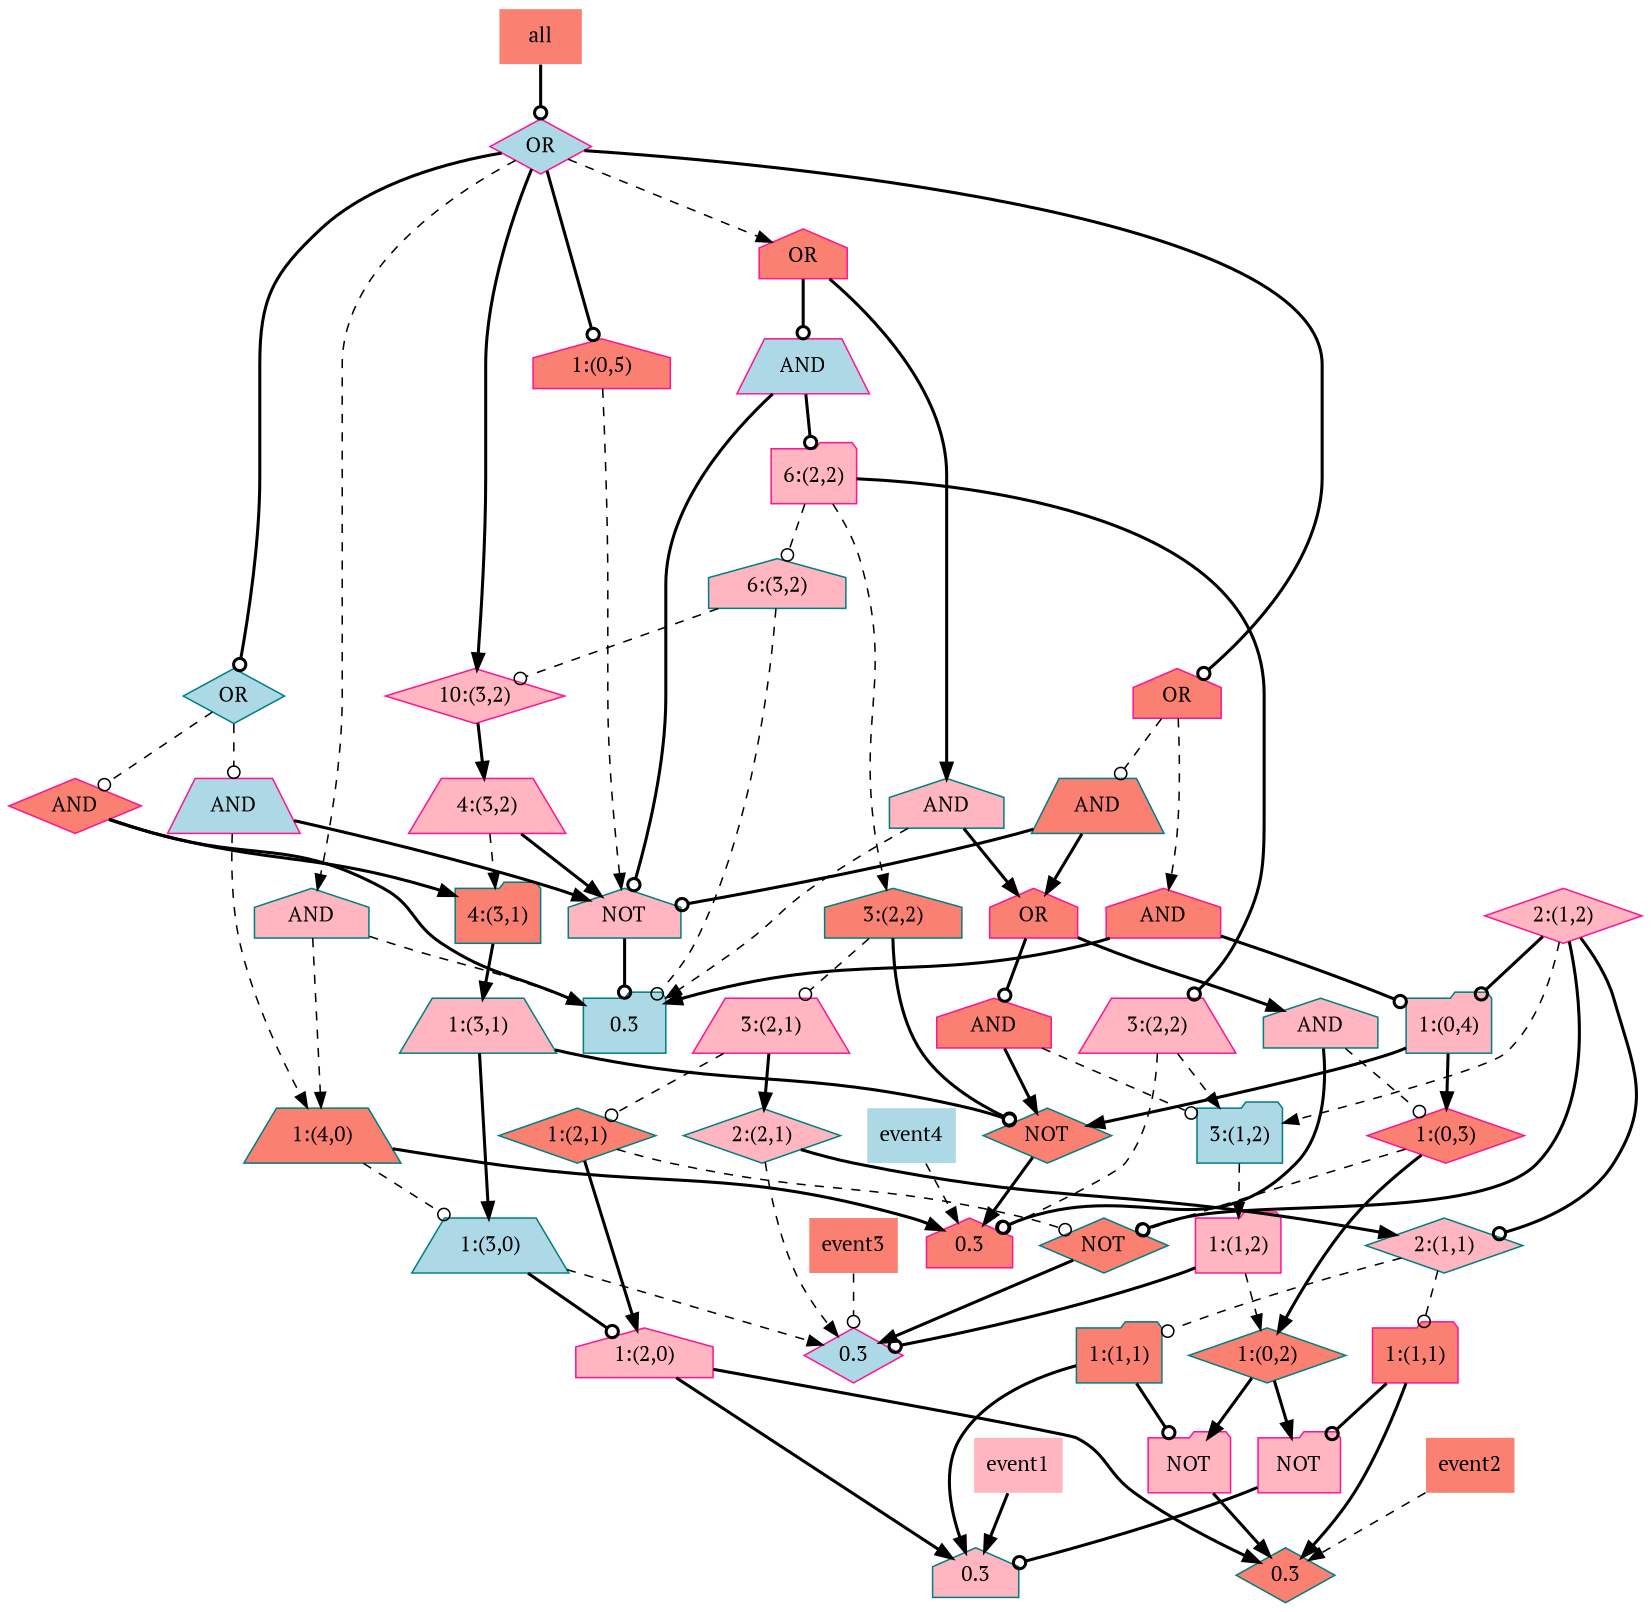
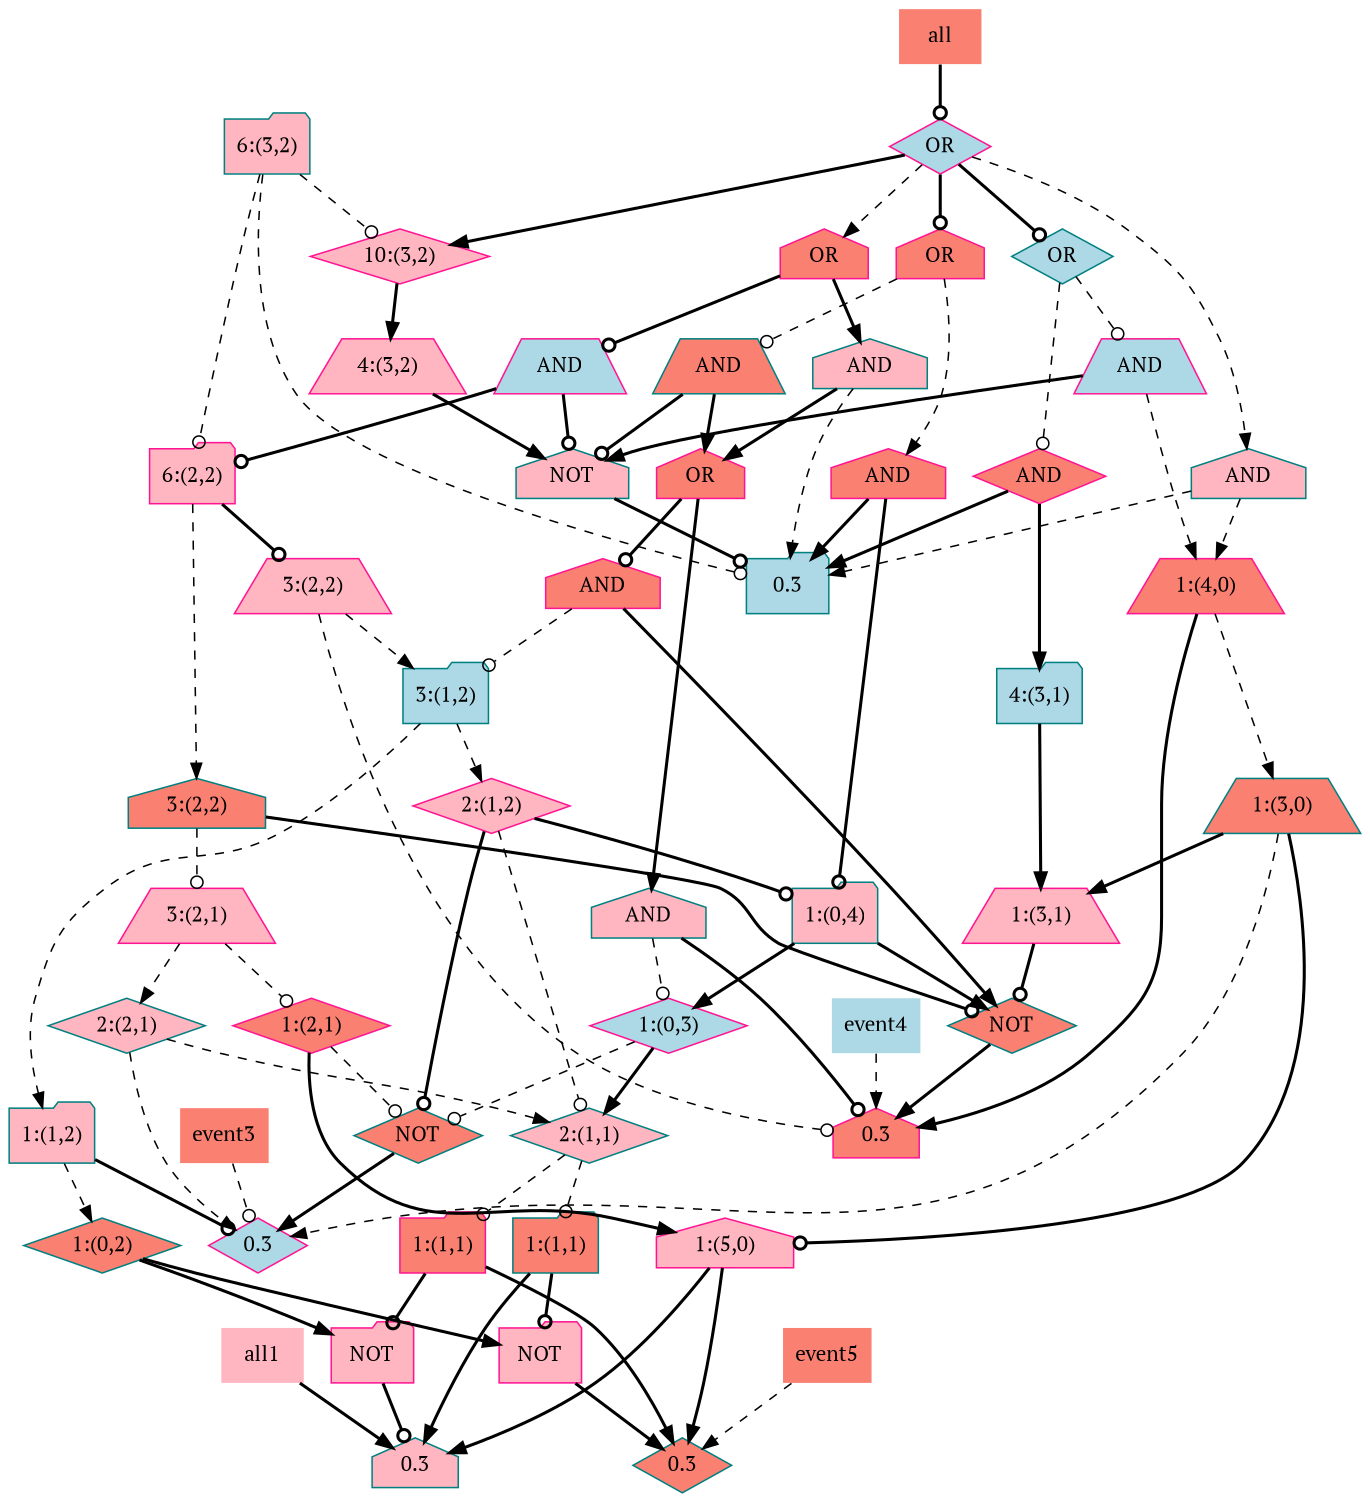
(602, 366) -> none
(797, 527) -> (228, 305)
(777, 586) -> (267, 147)
(492, 853) -> none
(498, 916) -> (1039, 696)
(478, 1026) -> (1041, 916)
(768, 1070) -> (164, 967)
(1463, 1071) -> (466, 746)
(1635, 1112) -> (539, 965)
(484, 1128) -> (1172, 856)
(322, 1136) -> (1206, 586)
(577, 1136) -> (311, 1026)
(1446, 1136) -> (669, 1026)
(401, 1187) -> (1241, 689)
(1046, 1192) -> (350, 1079)
(1338, 1237) -> (635, 1073)
(490, 1246) -> (1282, 806)
(1238, 1246) -> (52, 1136)
(644, 1355) -> (725, 1246)
(1018, 1465) -> (263, 1355)
(1470, 1465) -> (827, 1355)
